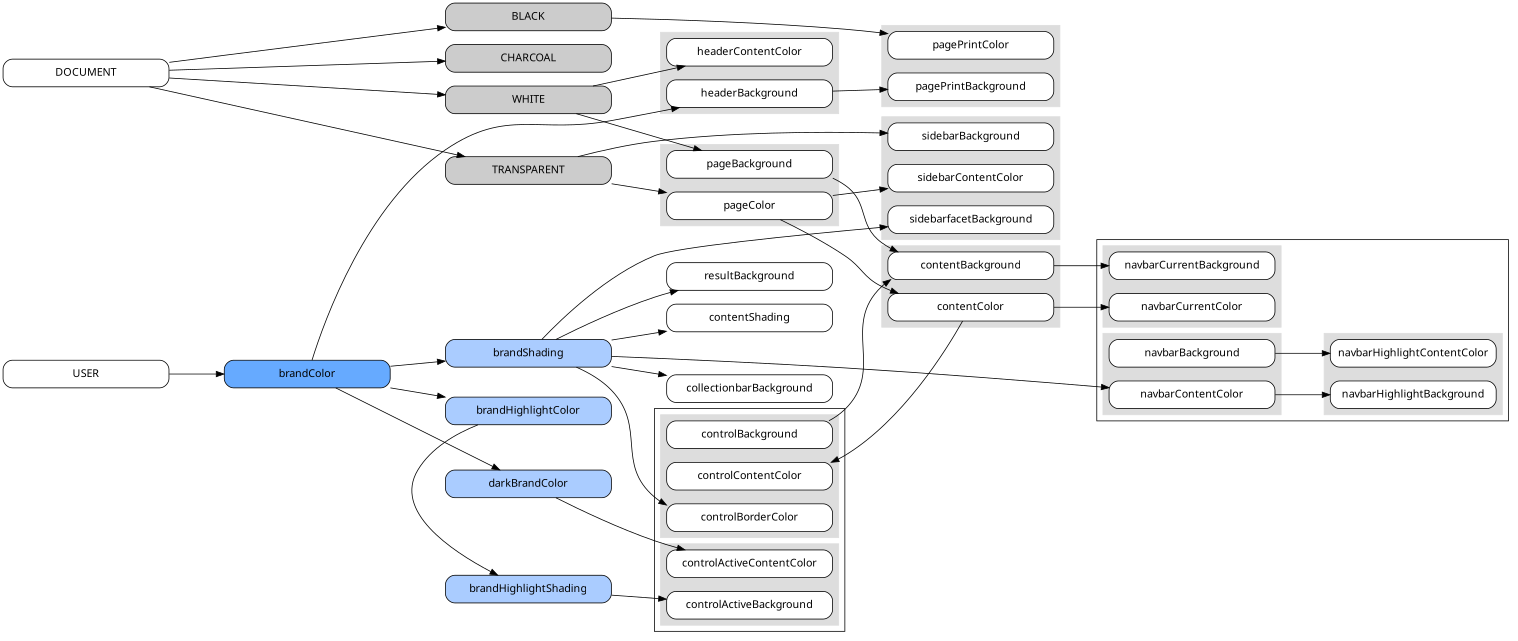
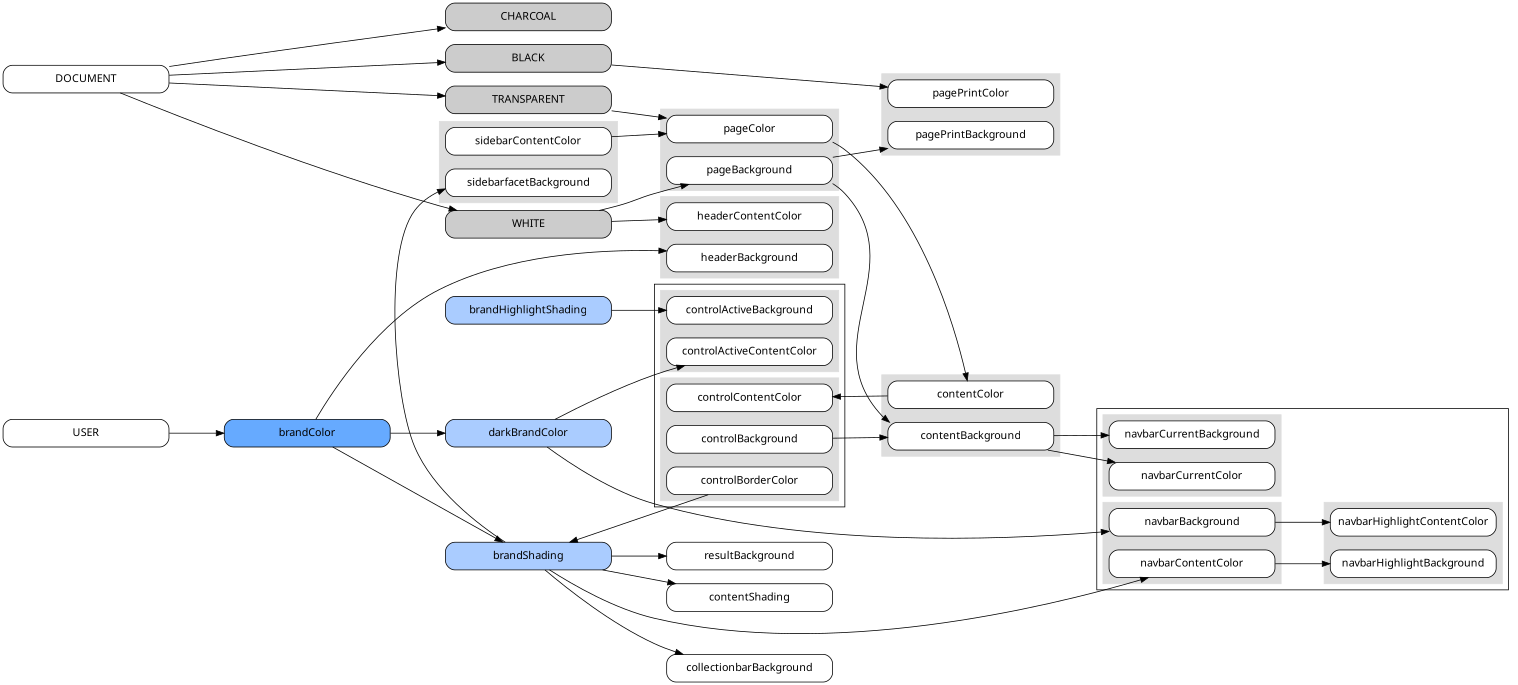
(856, 90) -> (856, 153)
(971, 137) -> none
(859, 192) -> (635, 135)
(1077, 307) -> (1078, 456)
(528, 411) -> none
(629, 427) -> (643, 517)
none -> (816, 532)
